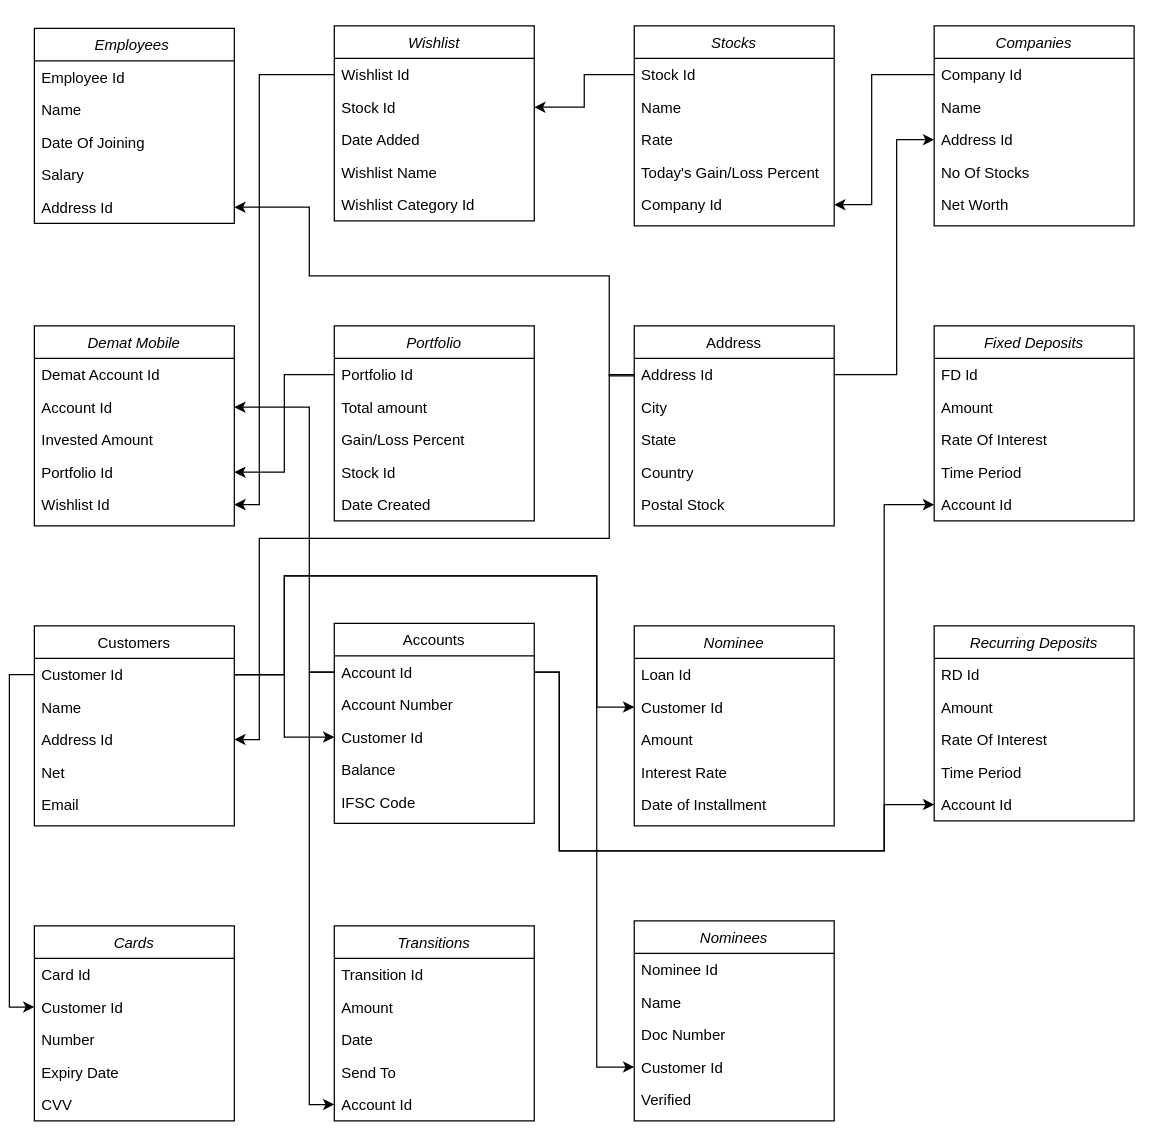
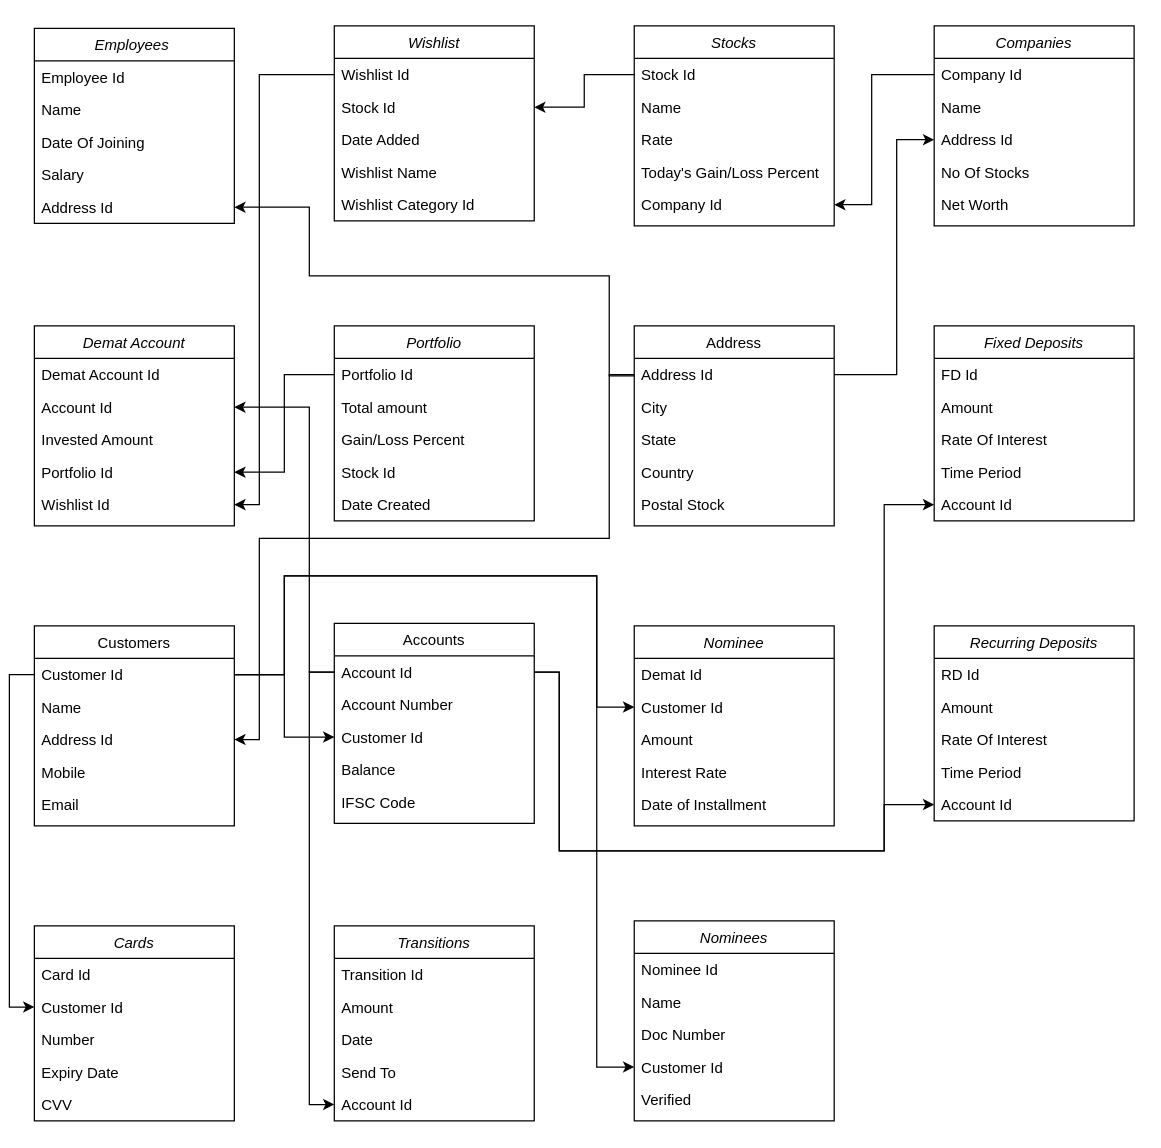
(134, 343) -> (134, 343)
(669, 675) -> (673, 675)
(54, 773) -> (63, 773)
